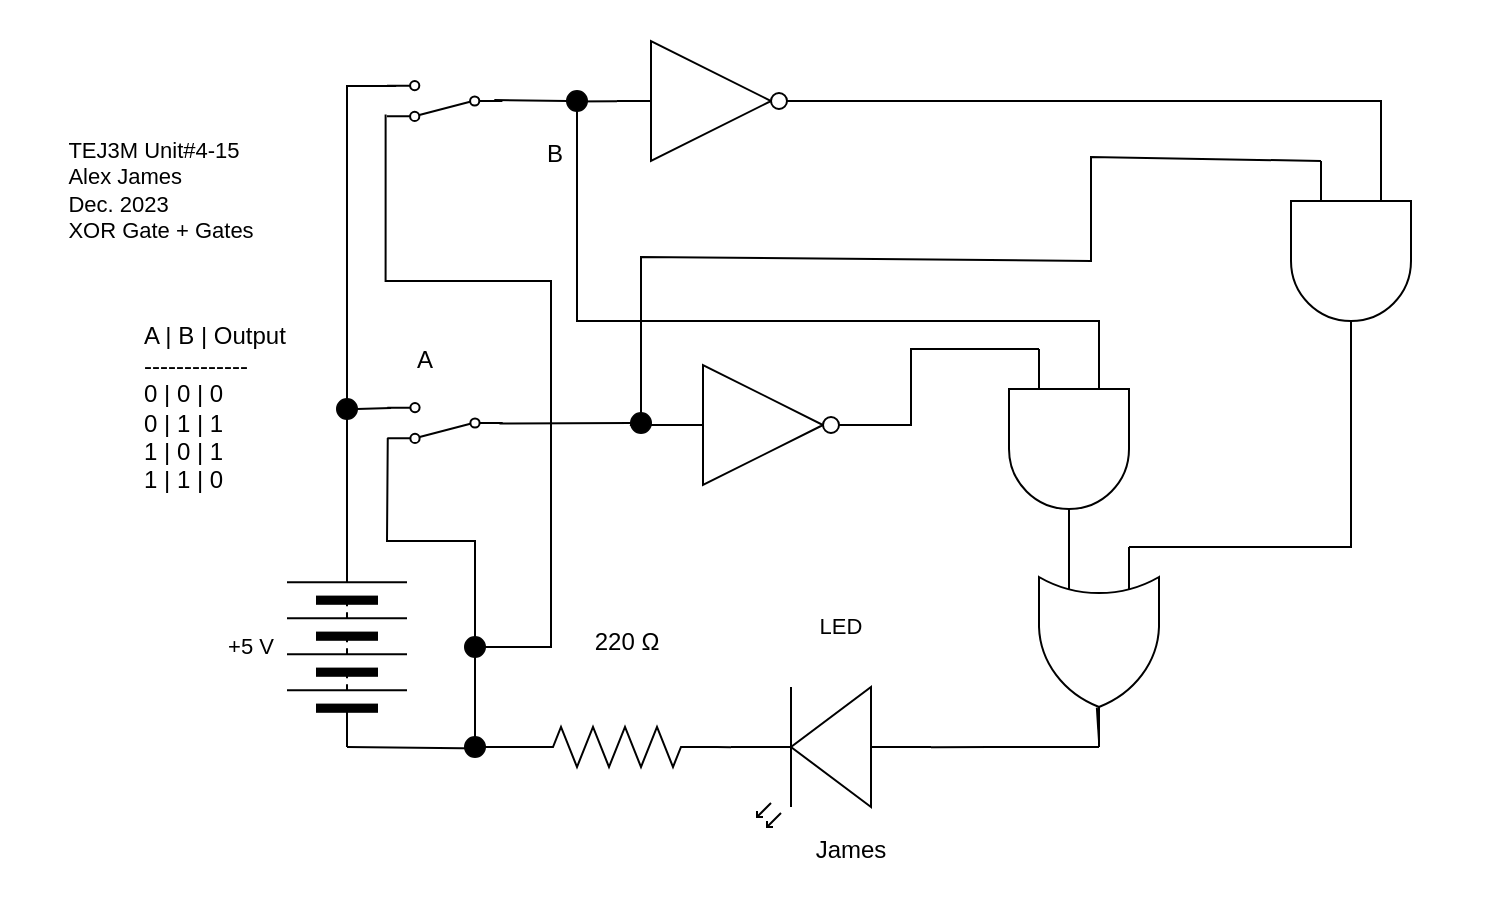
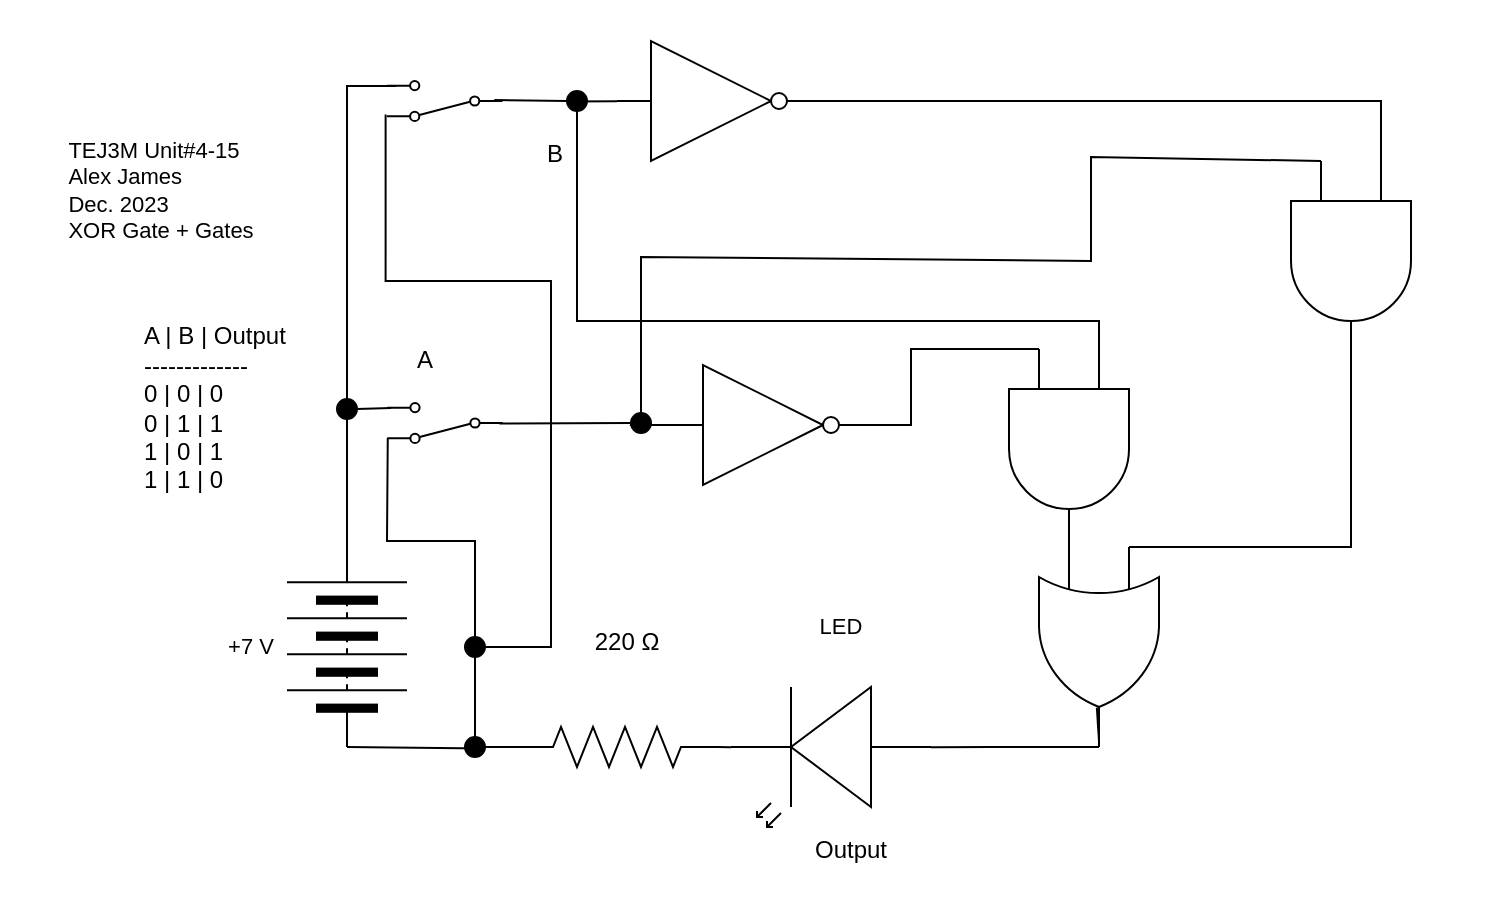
(252, 647) -> (252, 647)
(852, 851) -> (852, 851)
